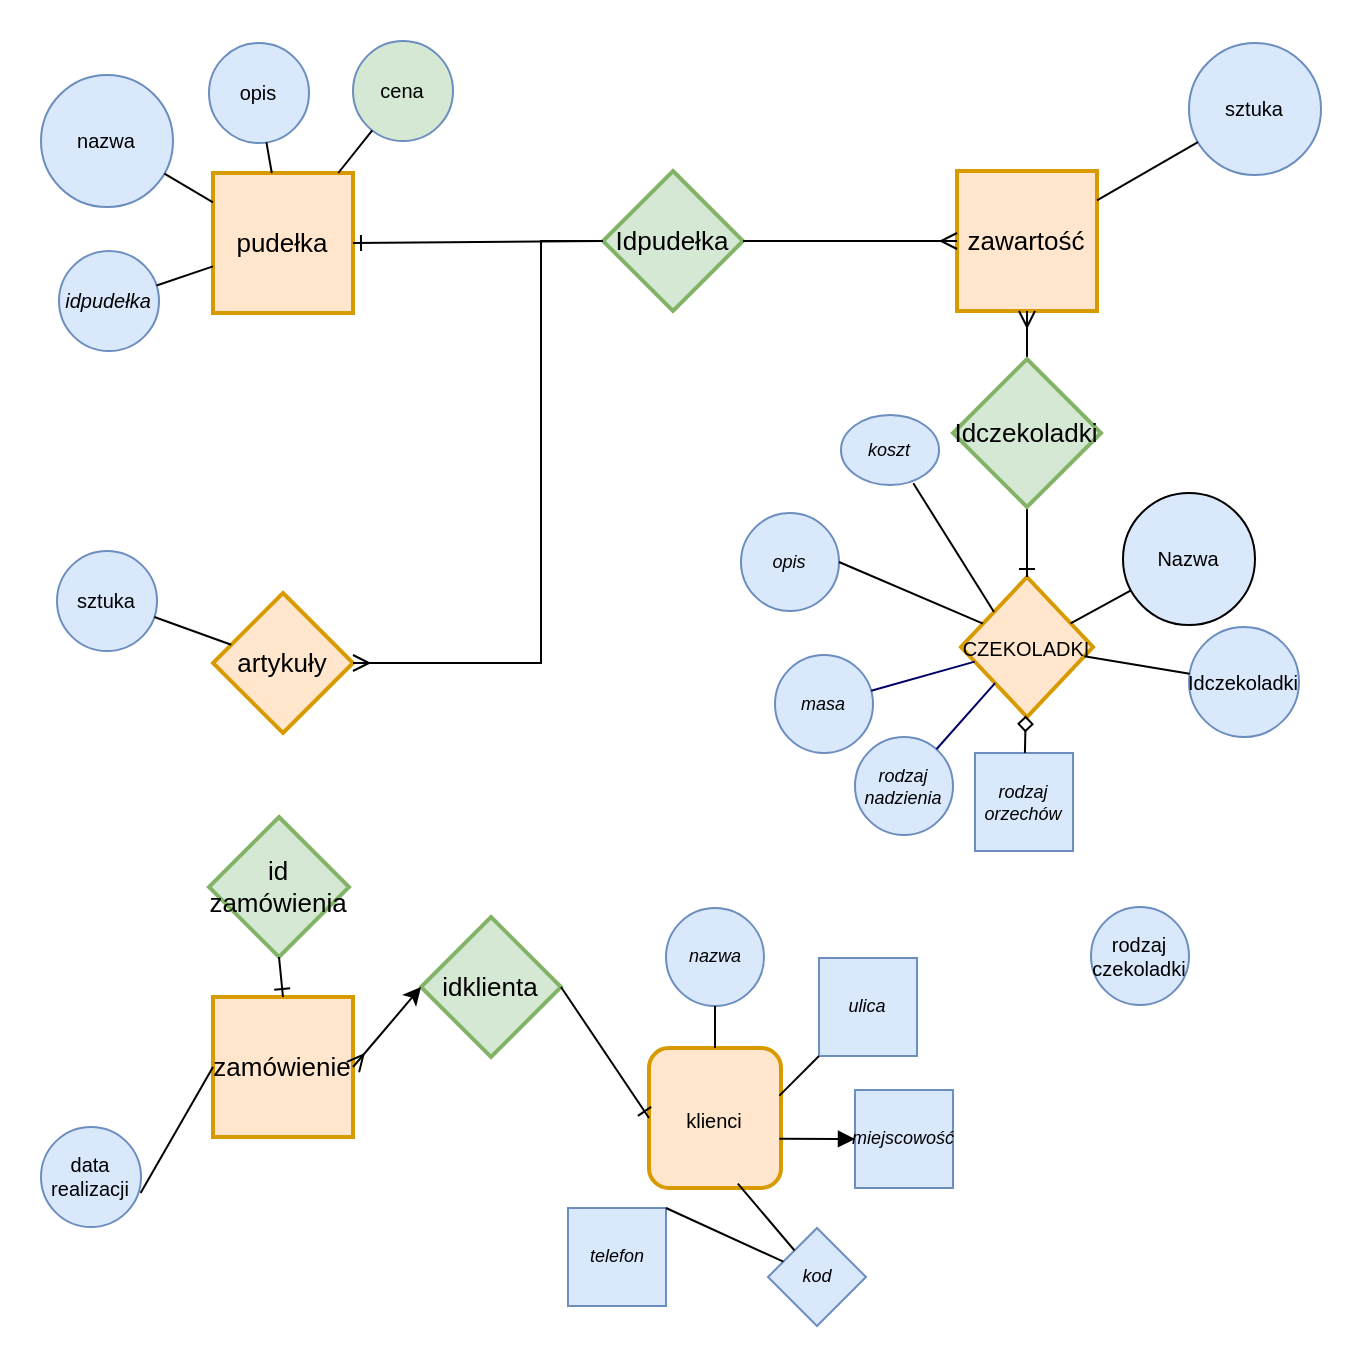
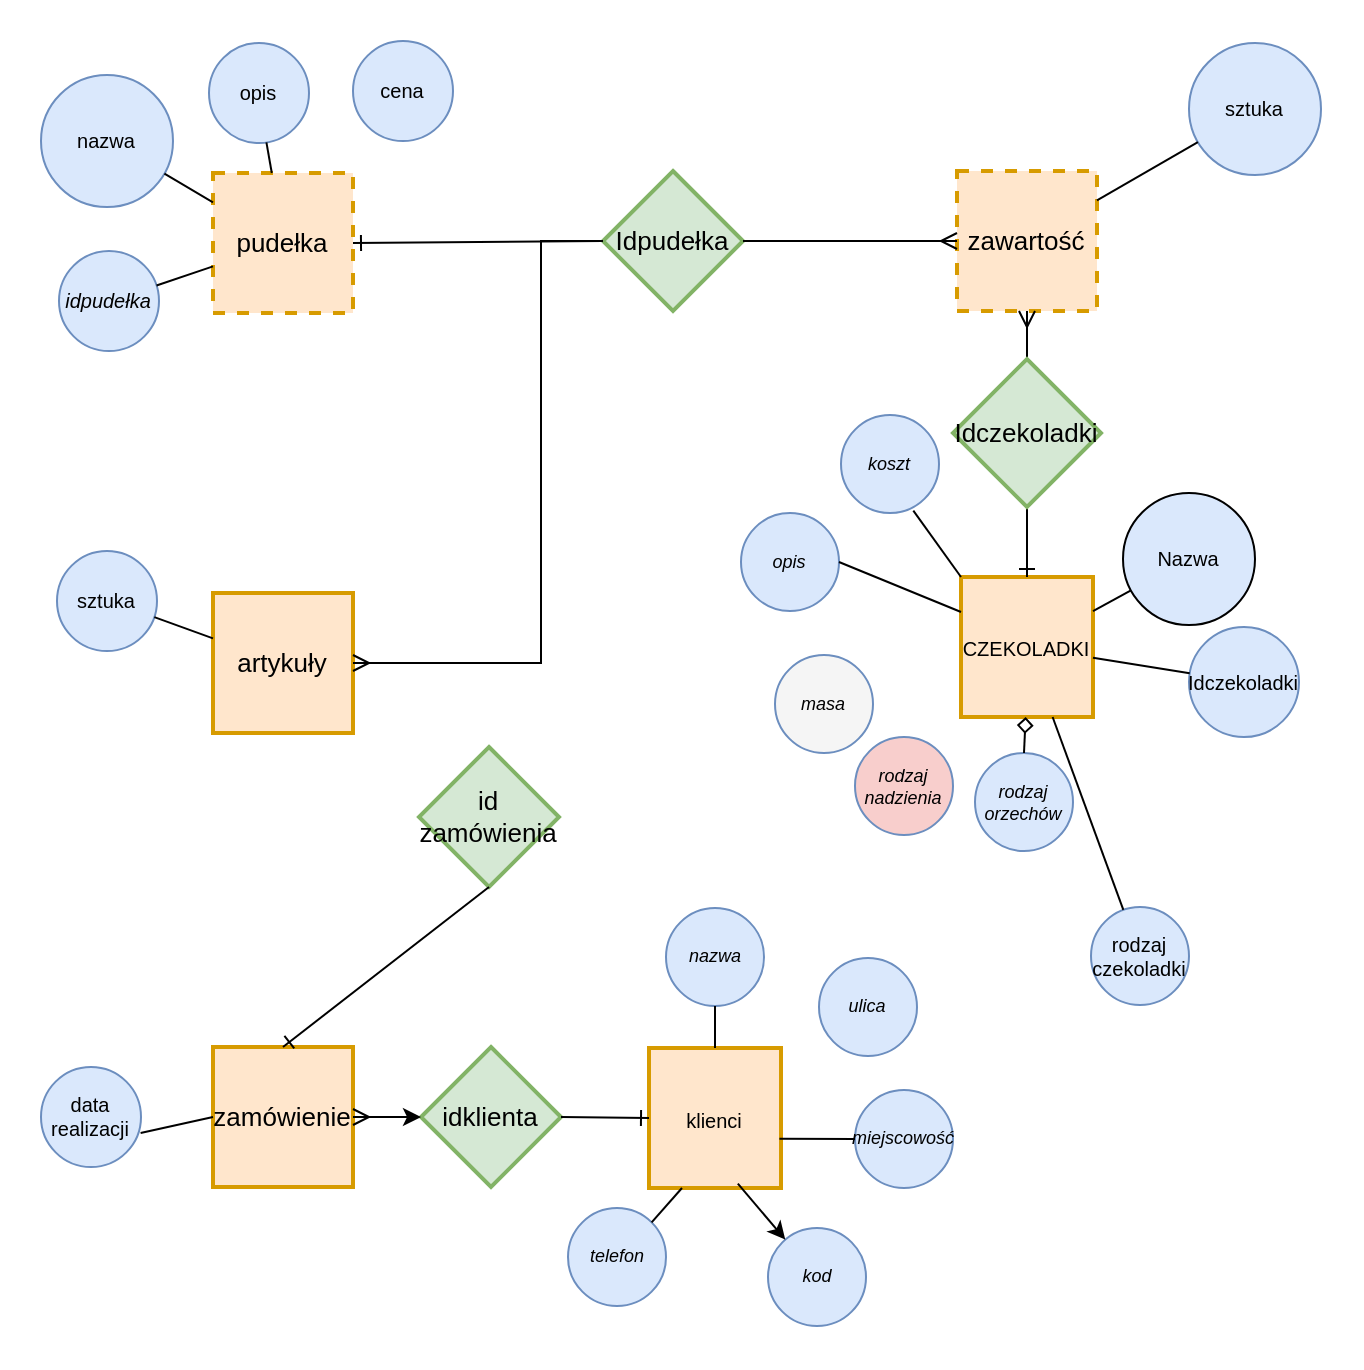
(403, 91) -> (403, 91)
(355, 152) -> none
(1027, 241) -> (1027, 241)
(283, 243) -> (283, 243)
(890, 450) -> (890, 464)
(1027, 647) -> (1027, 647)
(283, 663) -> (283, 663)
(923, 676) -> none
(824, 704) -> (824, 704)
(966, 716) -> none
(904, 786) -> (904, 786)
(1024, 802) -> (1024, 802)
none -> (1088, 814)
(279, 887) -> (489, 817)
(491, 987) -> (491, 1117)
(868, 1007) -> (868, 1007)
(283, 1067) -> (283, 1117)
(800, 1075) -> none
(715, 1118) -> (715, 1118)
(837, 1139) -> (844, 1139)
(904, 1139) -> (904, 1139)
(91, 1177) -> (91, 1117)
(724, 1235) -> (666, 1206)
(785, 1239) -> (776, 1228)
(617, 1257) -> (617, 1257)
(817, 1277) -> (817, 1277)
